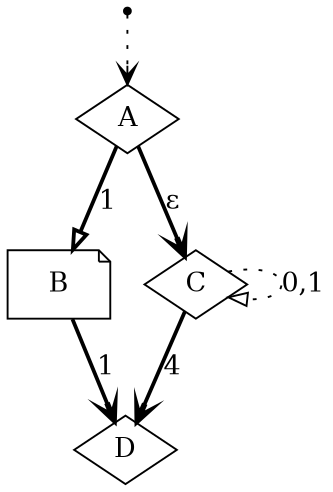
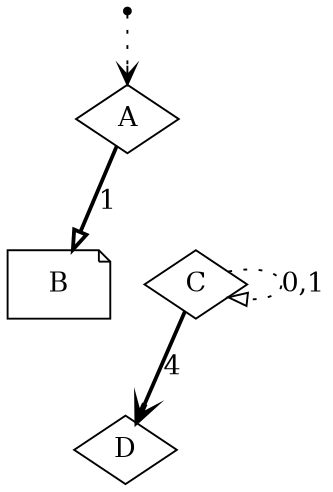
(158, 193) -> none
(90, 362) -> none
